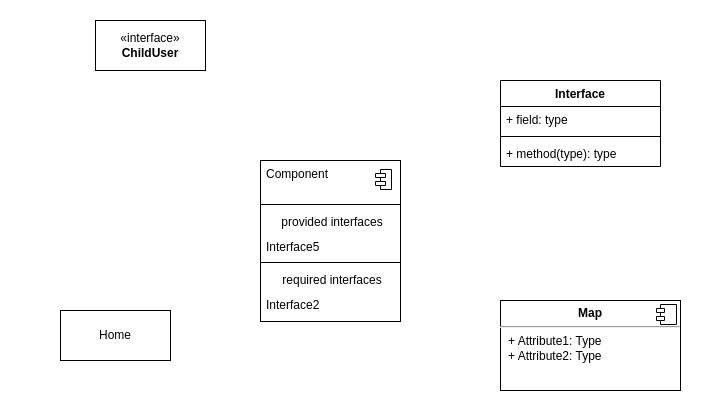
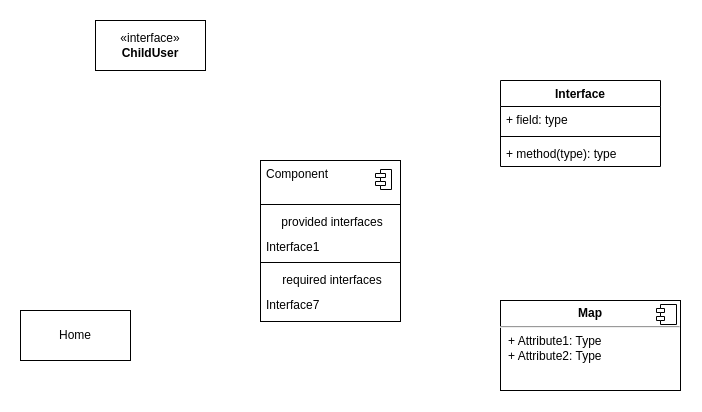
(300, 248) -> (300, 248)
(300, 306) -> (300, 306)
(116, 336) -> (76, 336)
